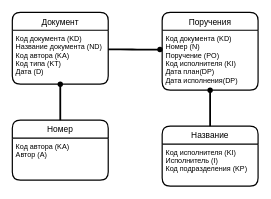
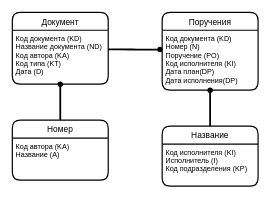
(44, 146) -> (44, 146)
